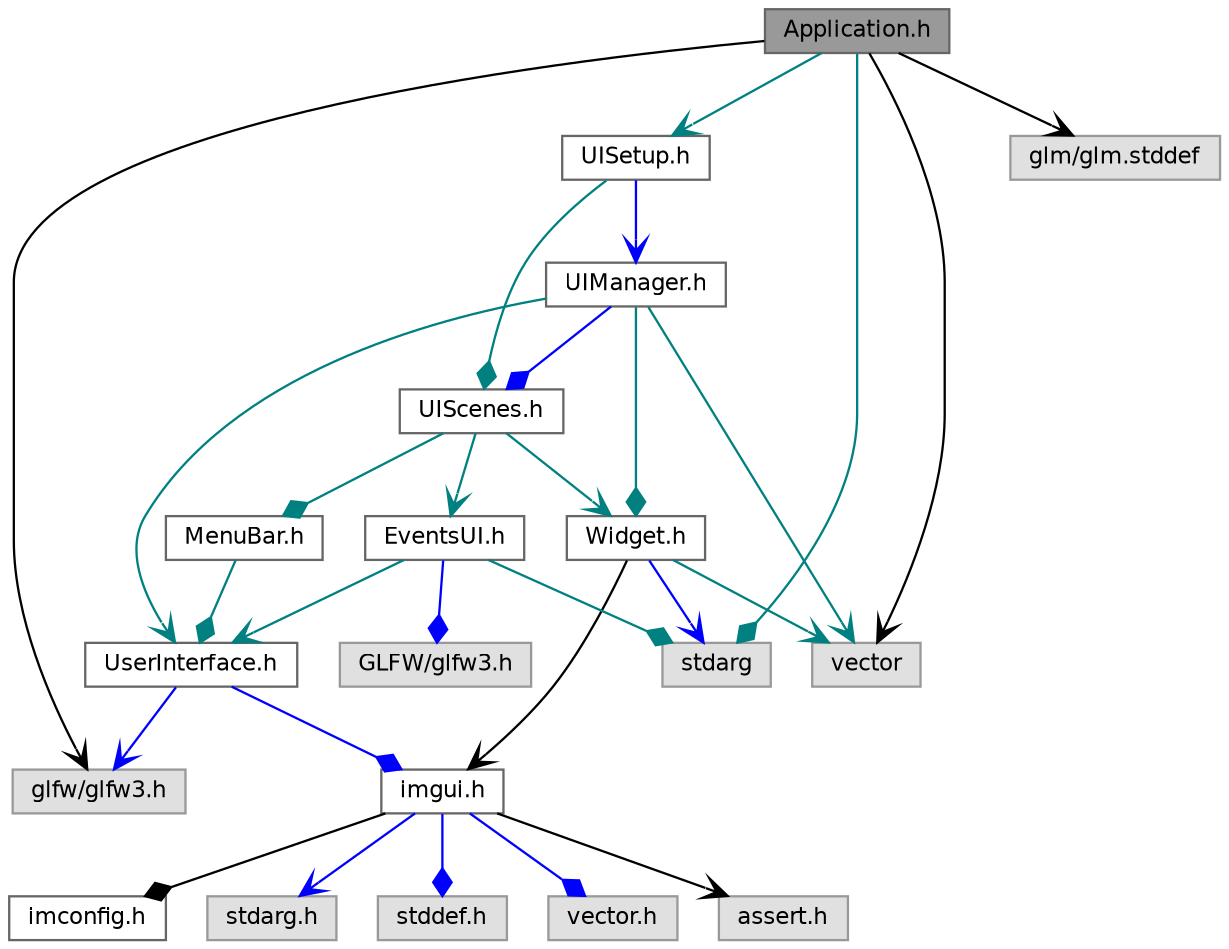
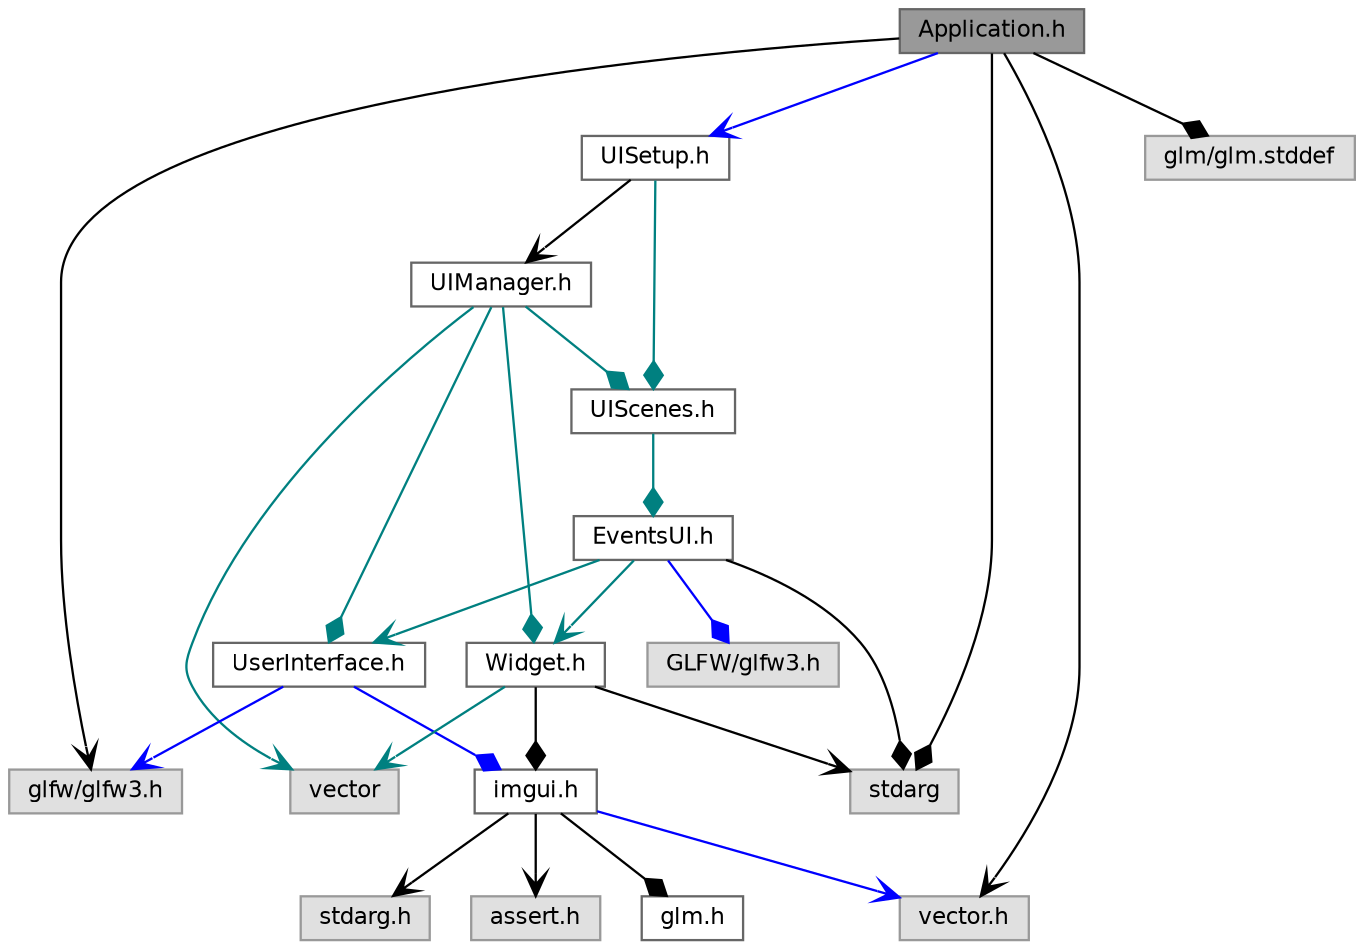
(757, 88) -> (835, 90)
(975, 89) -> (1108, 88)
(636, 210) -> (588, 214)
(945, 335) -> (1080, 468)
(570, 339) -> (566, 339)
(857, 352) -> (992, 405)
(273, 394) -> (416, 462)
(466, 464) -> (653, 461)
(549, 467) -> (603, 593)
(244, 538) -> none
(670, 592) -> (711, 725)
(567, 595) -> (842, 624)
(568, 666) -> (536, 714)
(516, 846) -> (737, 851)
(367, 848) -> (460, 848)
(88, 918) -> (692, 918)
(442, 918) -> none
